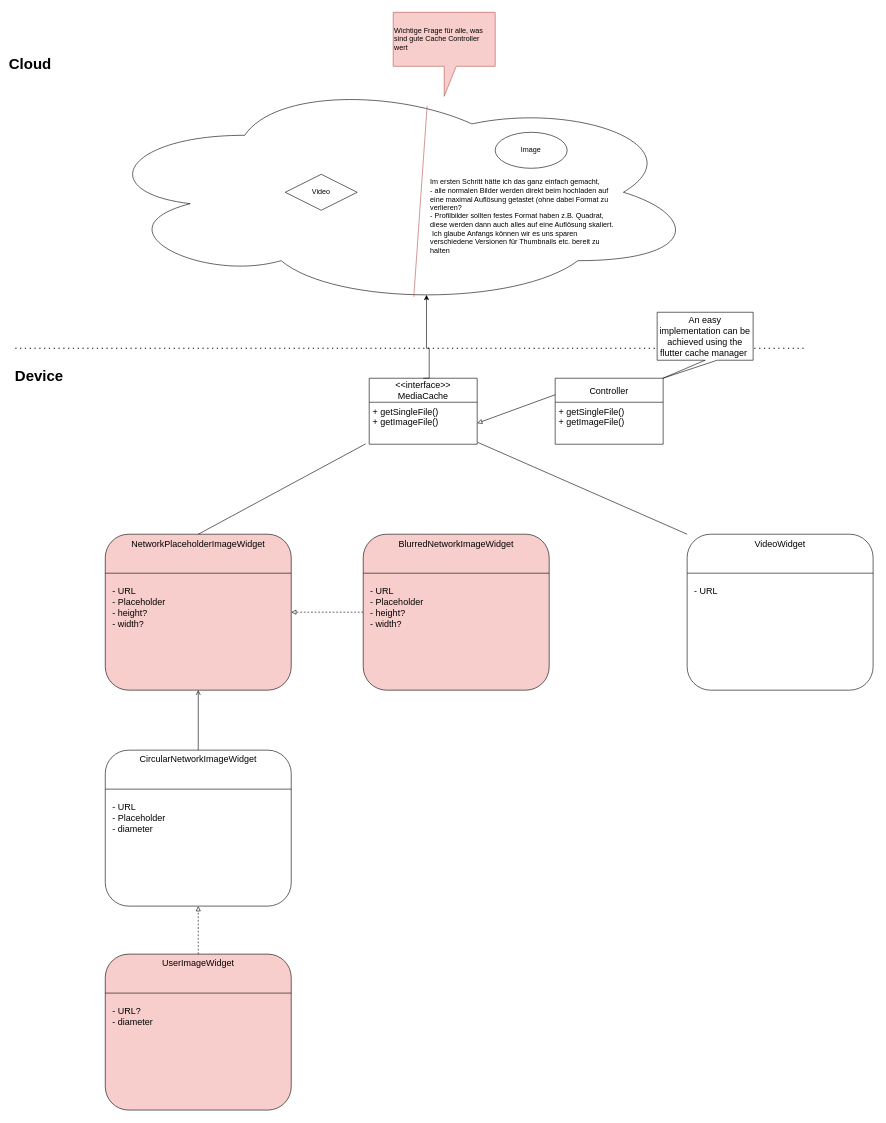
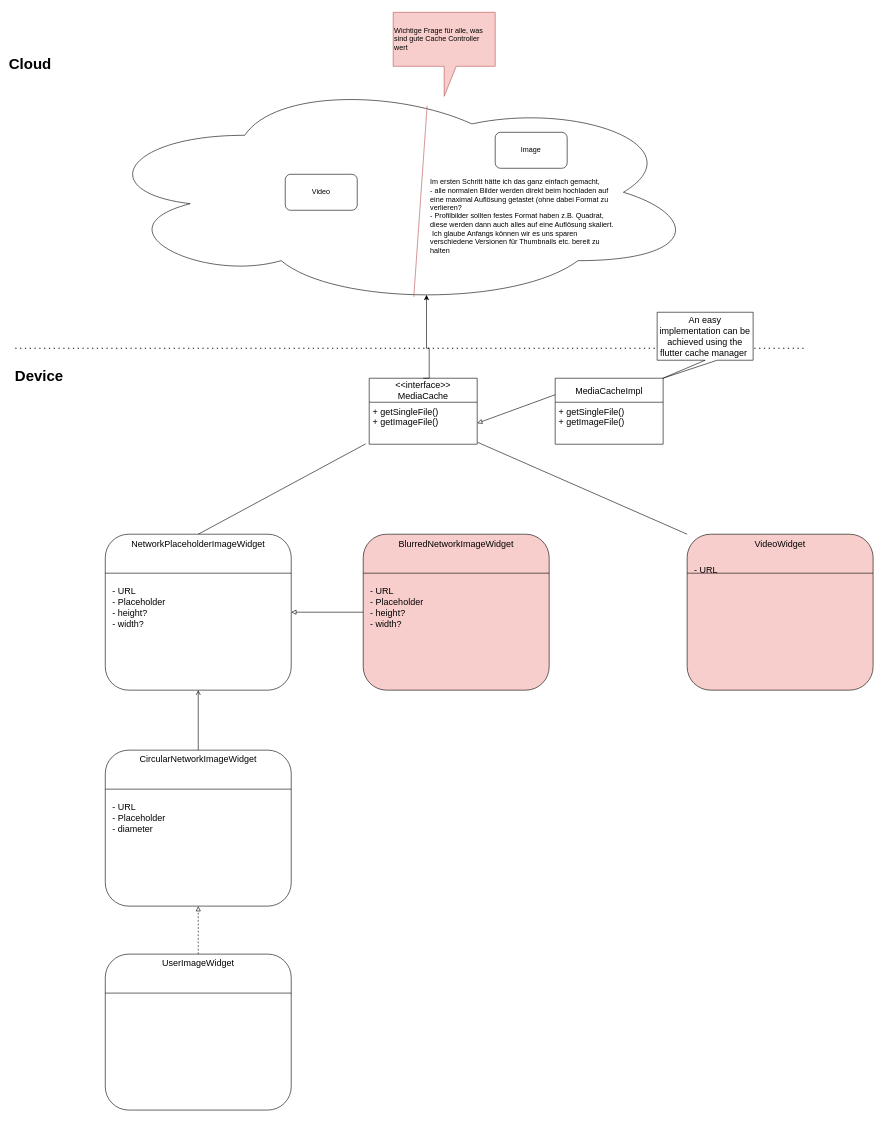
(531, 150) -> (531, 150)
(321, 192) -> (321, 192)
(609, 391) -> (609, 391)
(780, 603) -> (780, 582)
(198, 612) -> (198, 612)
(329, 612) -> (329, 612)
(780, 612) -> (780, 612)
(198, 1023) -> none
(198, 1032) -> (198, 1032)
